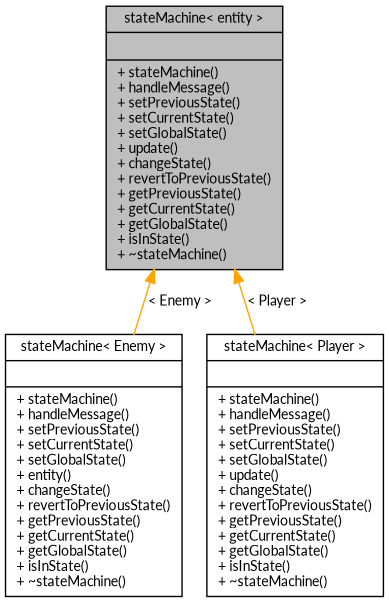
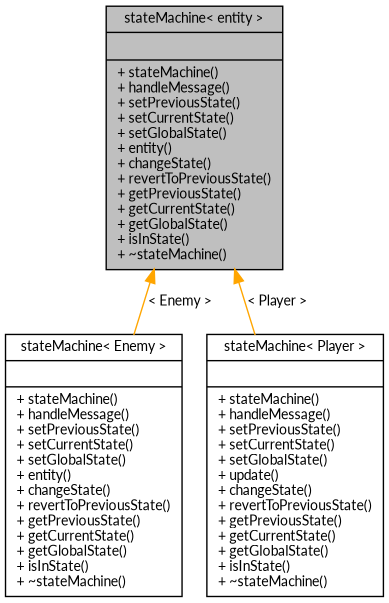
(148, 149) -> (145, 149)
